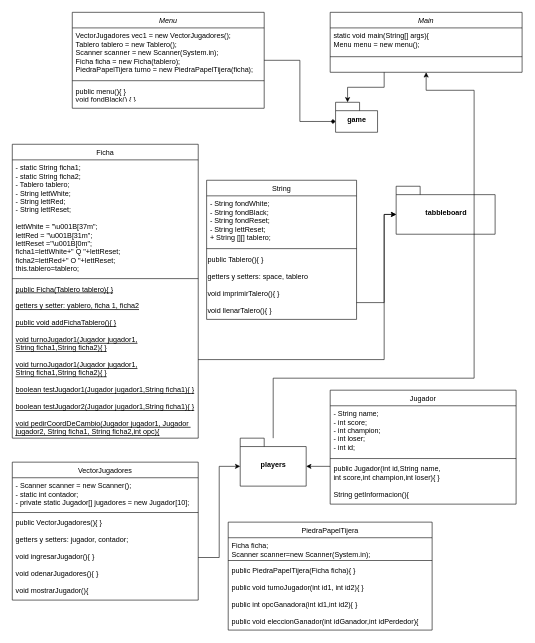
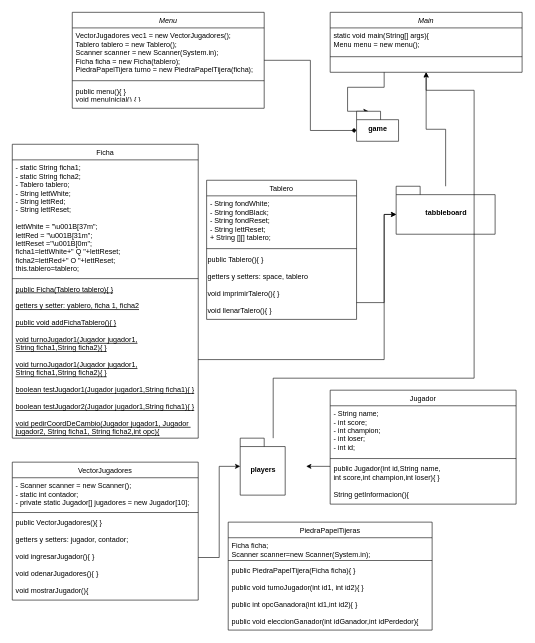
(104, 91) -> (104, 91)
(357, 117) -> (378, 126)
none -> (446, 130)
(281, 188) -> (281, 188)
(273, 462) -> (263, 467)
(330, 530) -> (330, 530)
